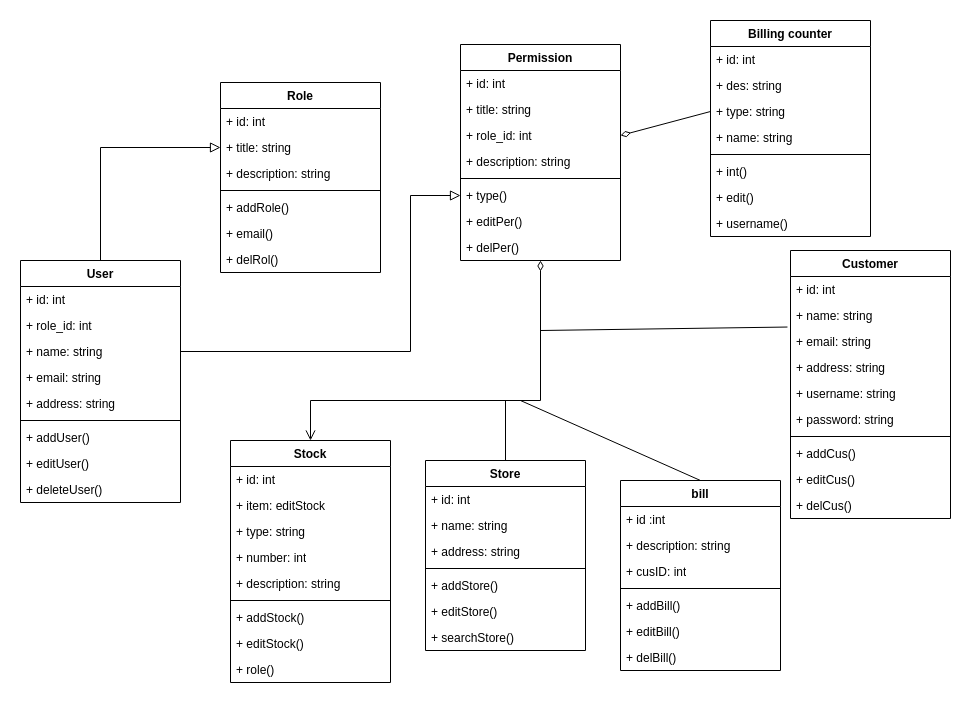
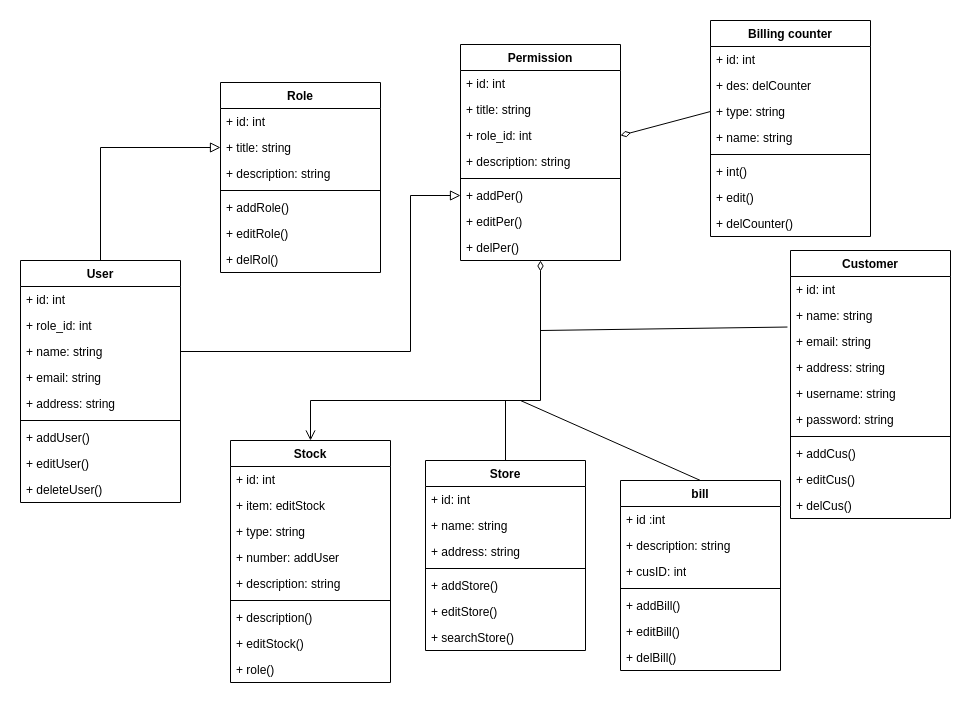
(754, 87) -> (767, 87)
(492, 197) -> (499, 197)
(755, 225) -> (760, 225)
(252, 235) -> (262, 235)
(274, 559) -> (289, 559)
(275, 619) -> (282, 619)
